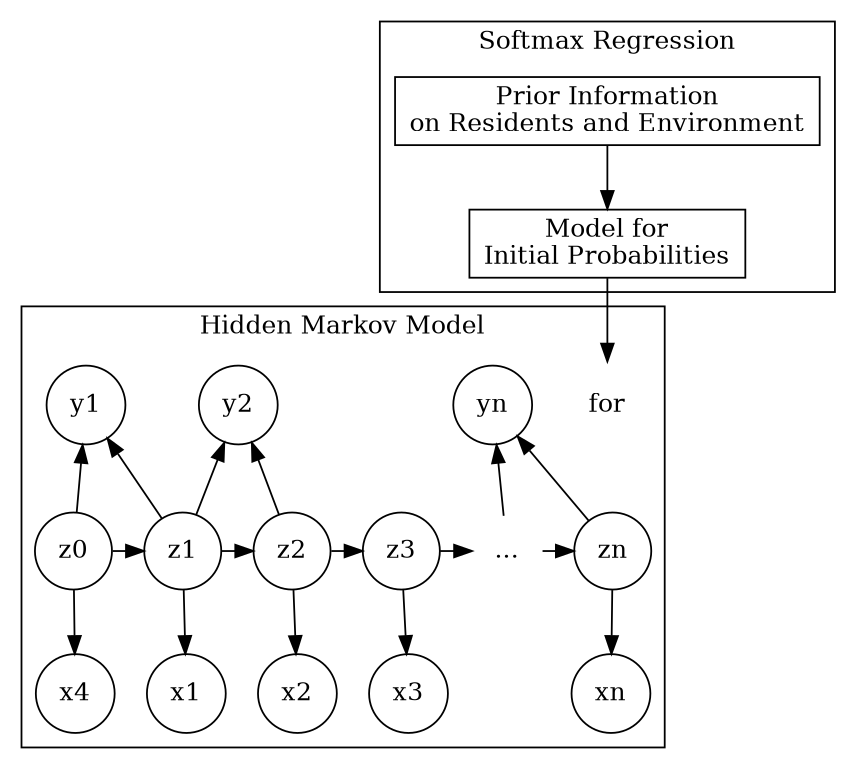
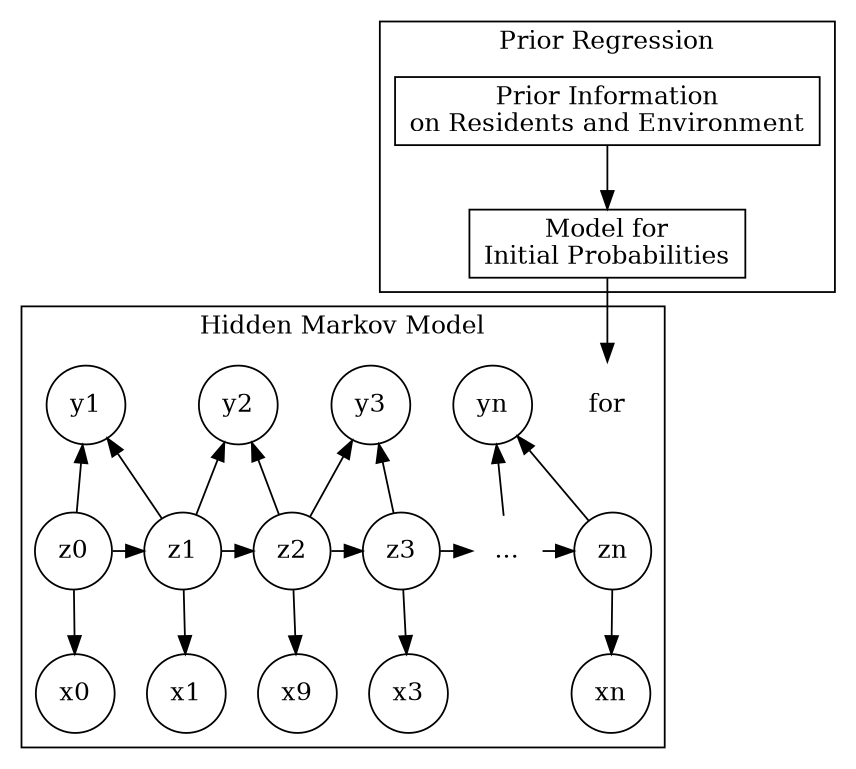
(607, 42) -> (607, 42)
none -> (371, 405)
(75, 694) -> (75, 694)
(297, 694) -> (297, 694)
